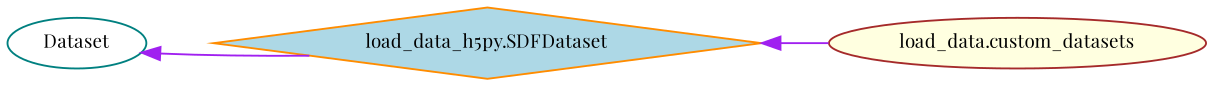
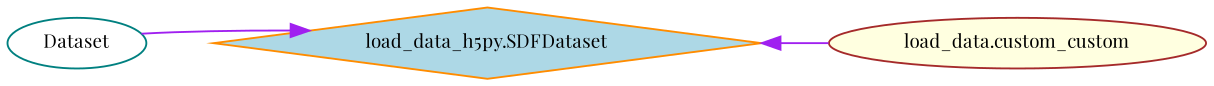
(1018, 43) -> (1018, 43)
(235, 56) -> (216, 31)
